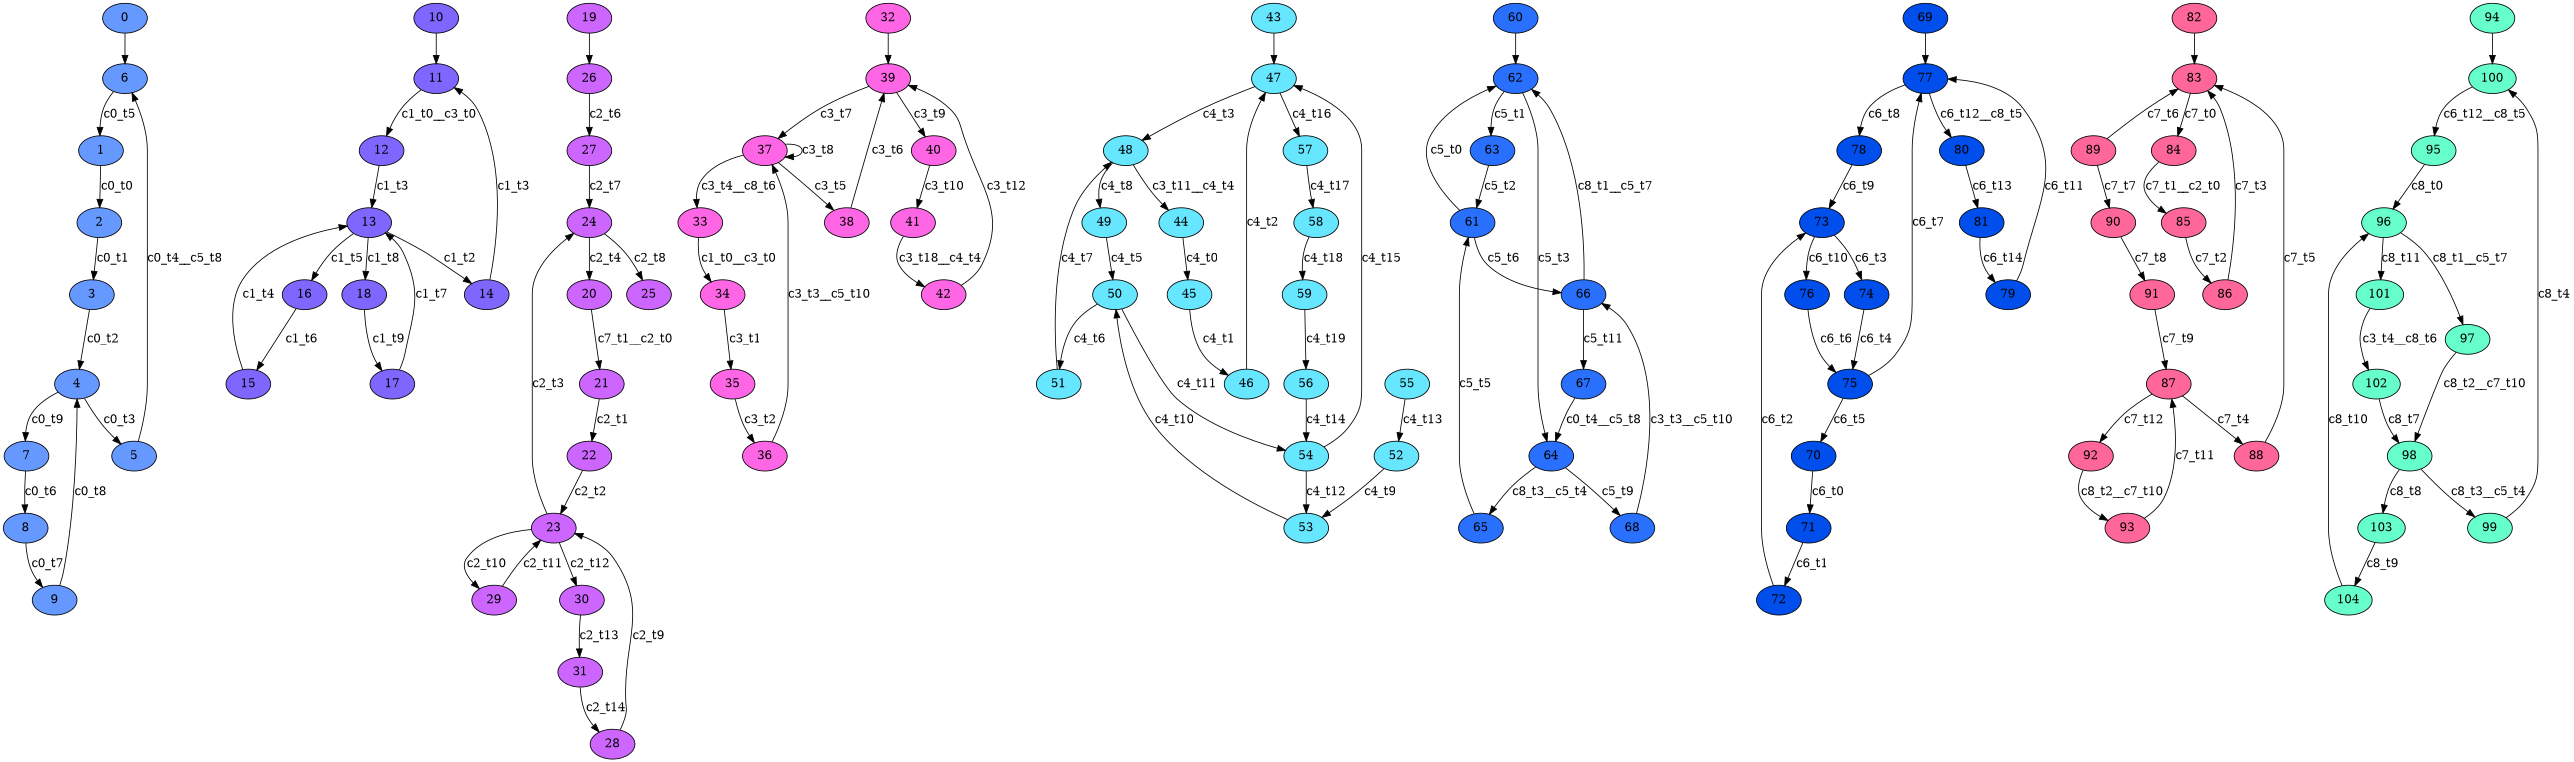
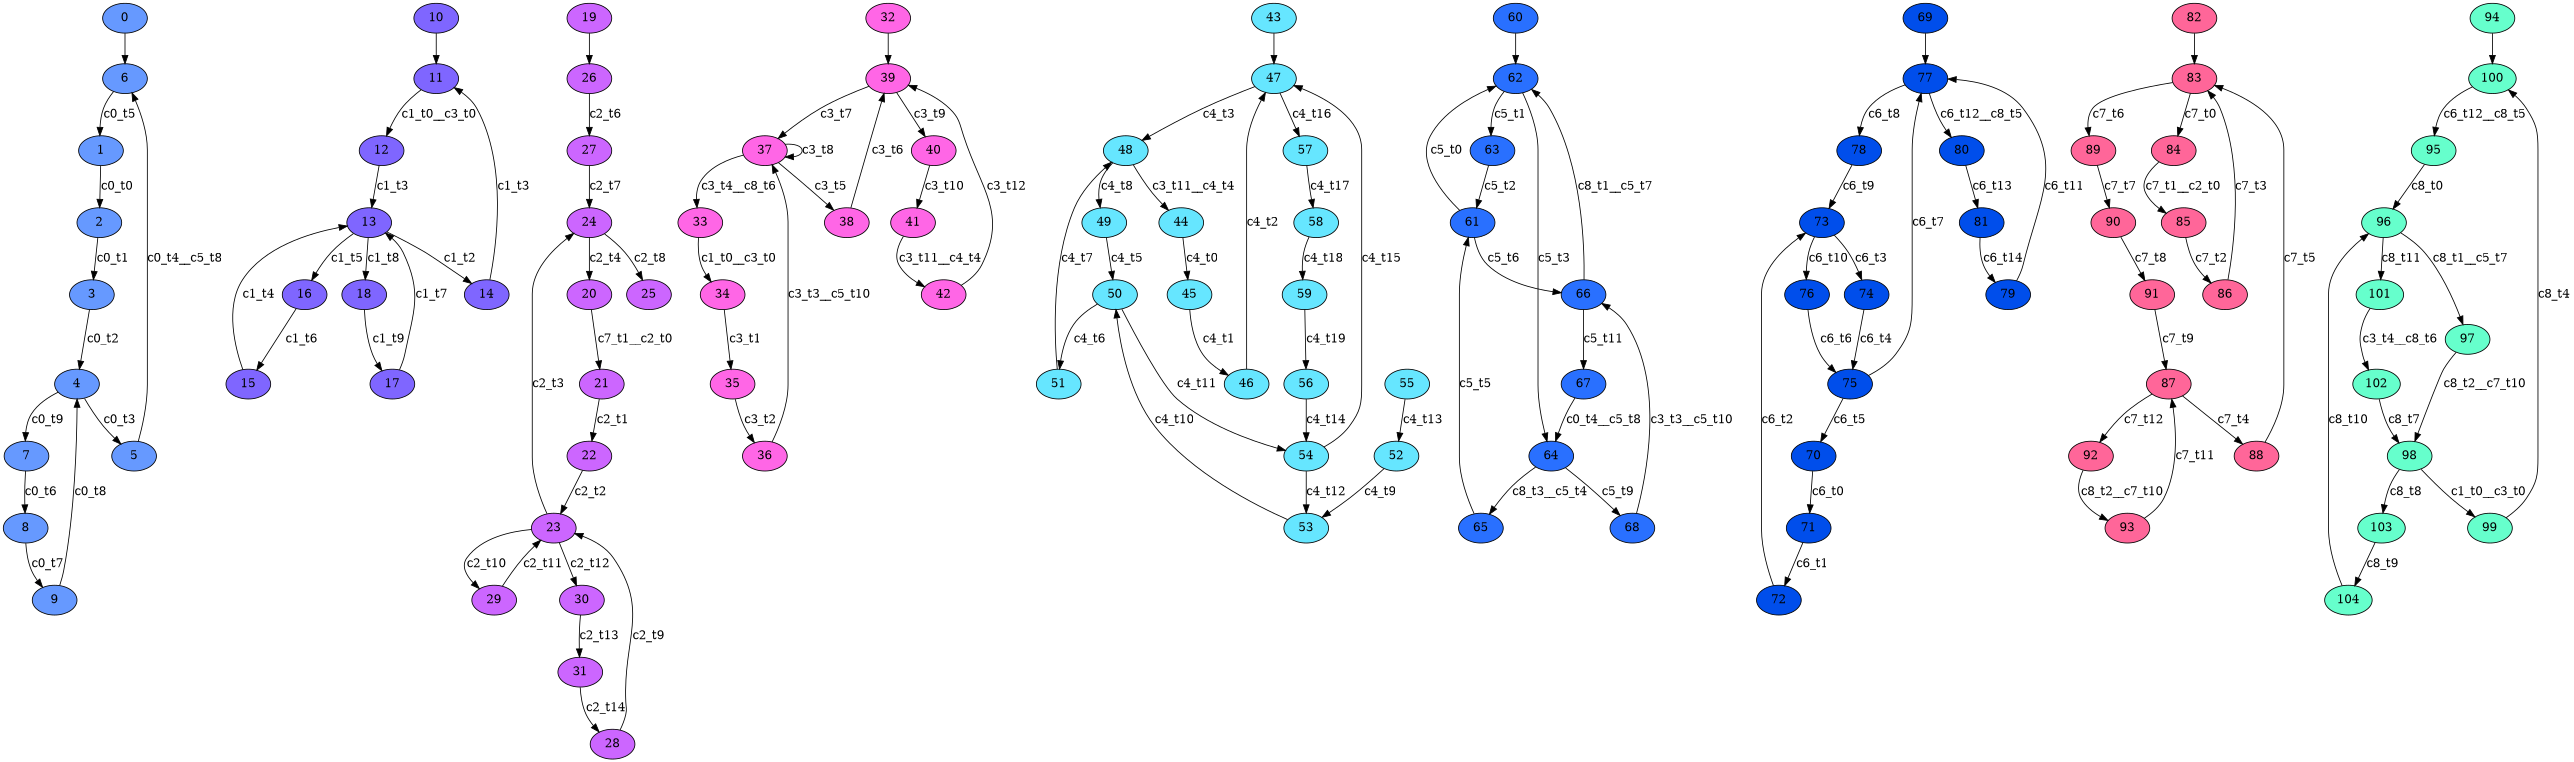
(2138, 115) -> (2121, 94)
(940, 259) -> (940, 259)
(2489, 492) -> (2489, 492)
